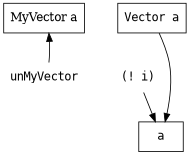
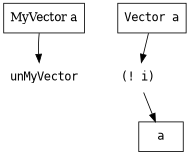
(50, 52) -> (39, 44)
(170, 72) -> (146, 44)
